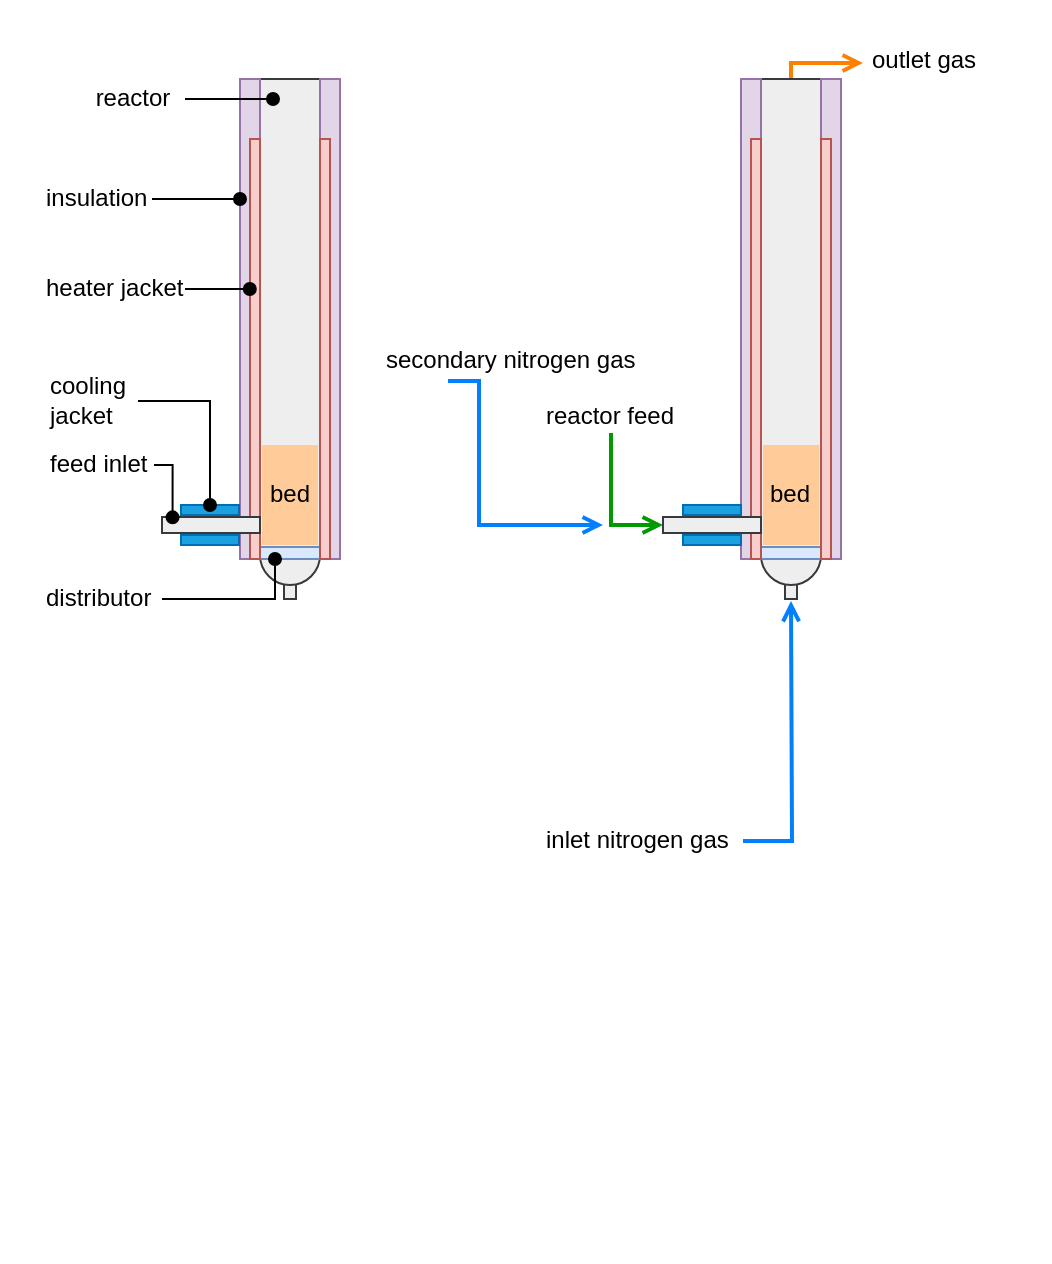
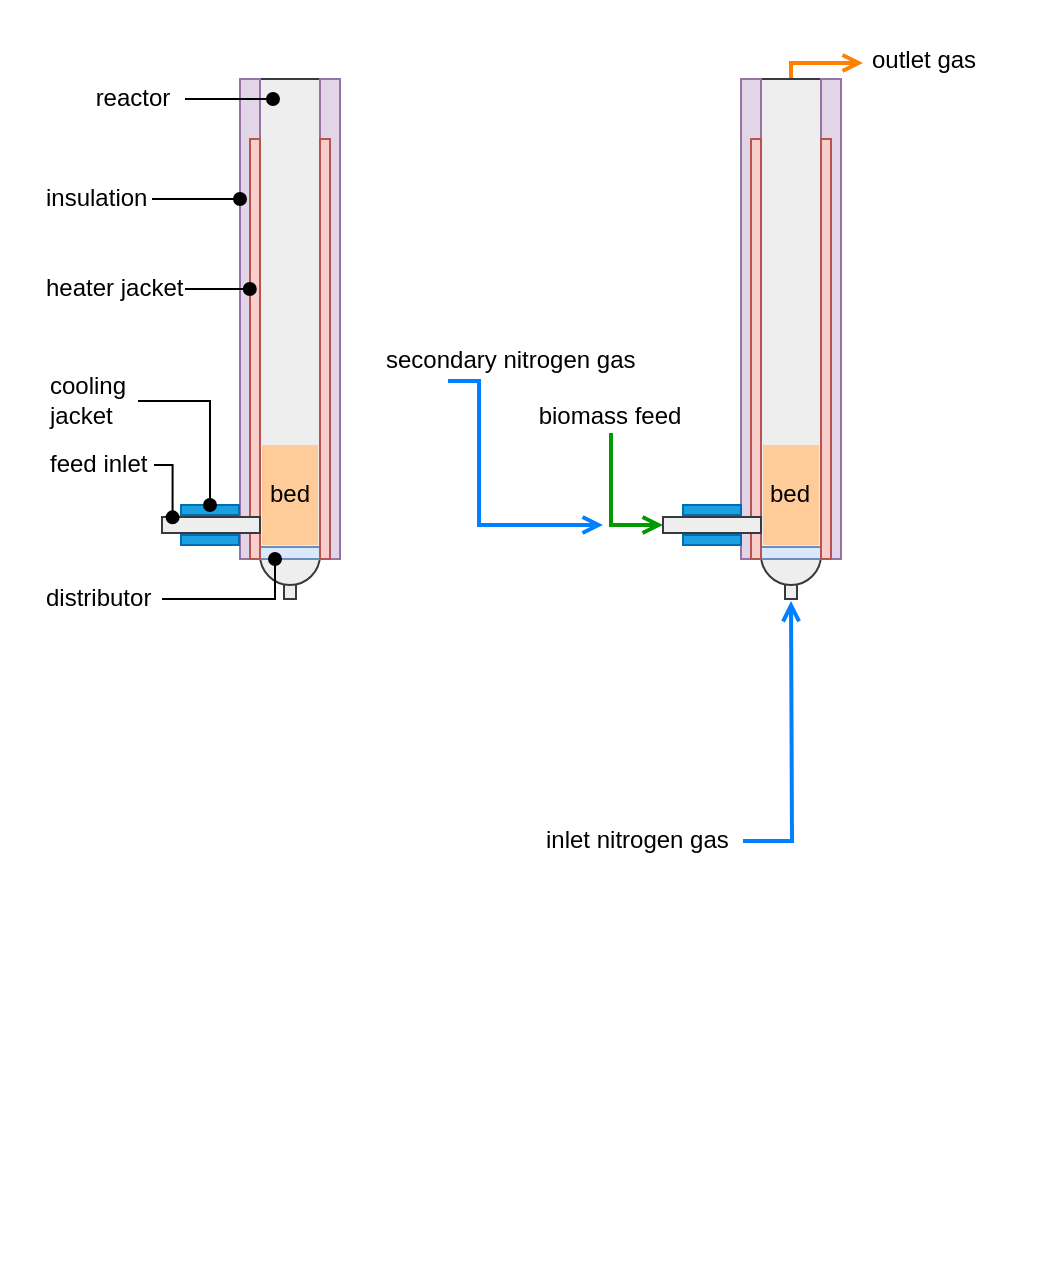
(611, 417) -> (611, 417)
